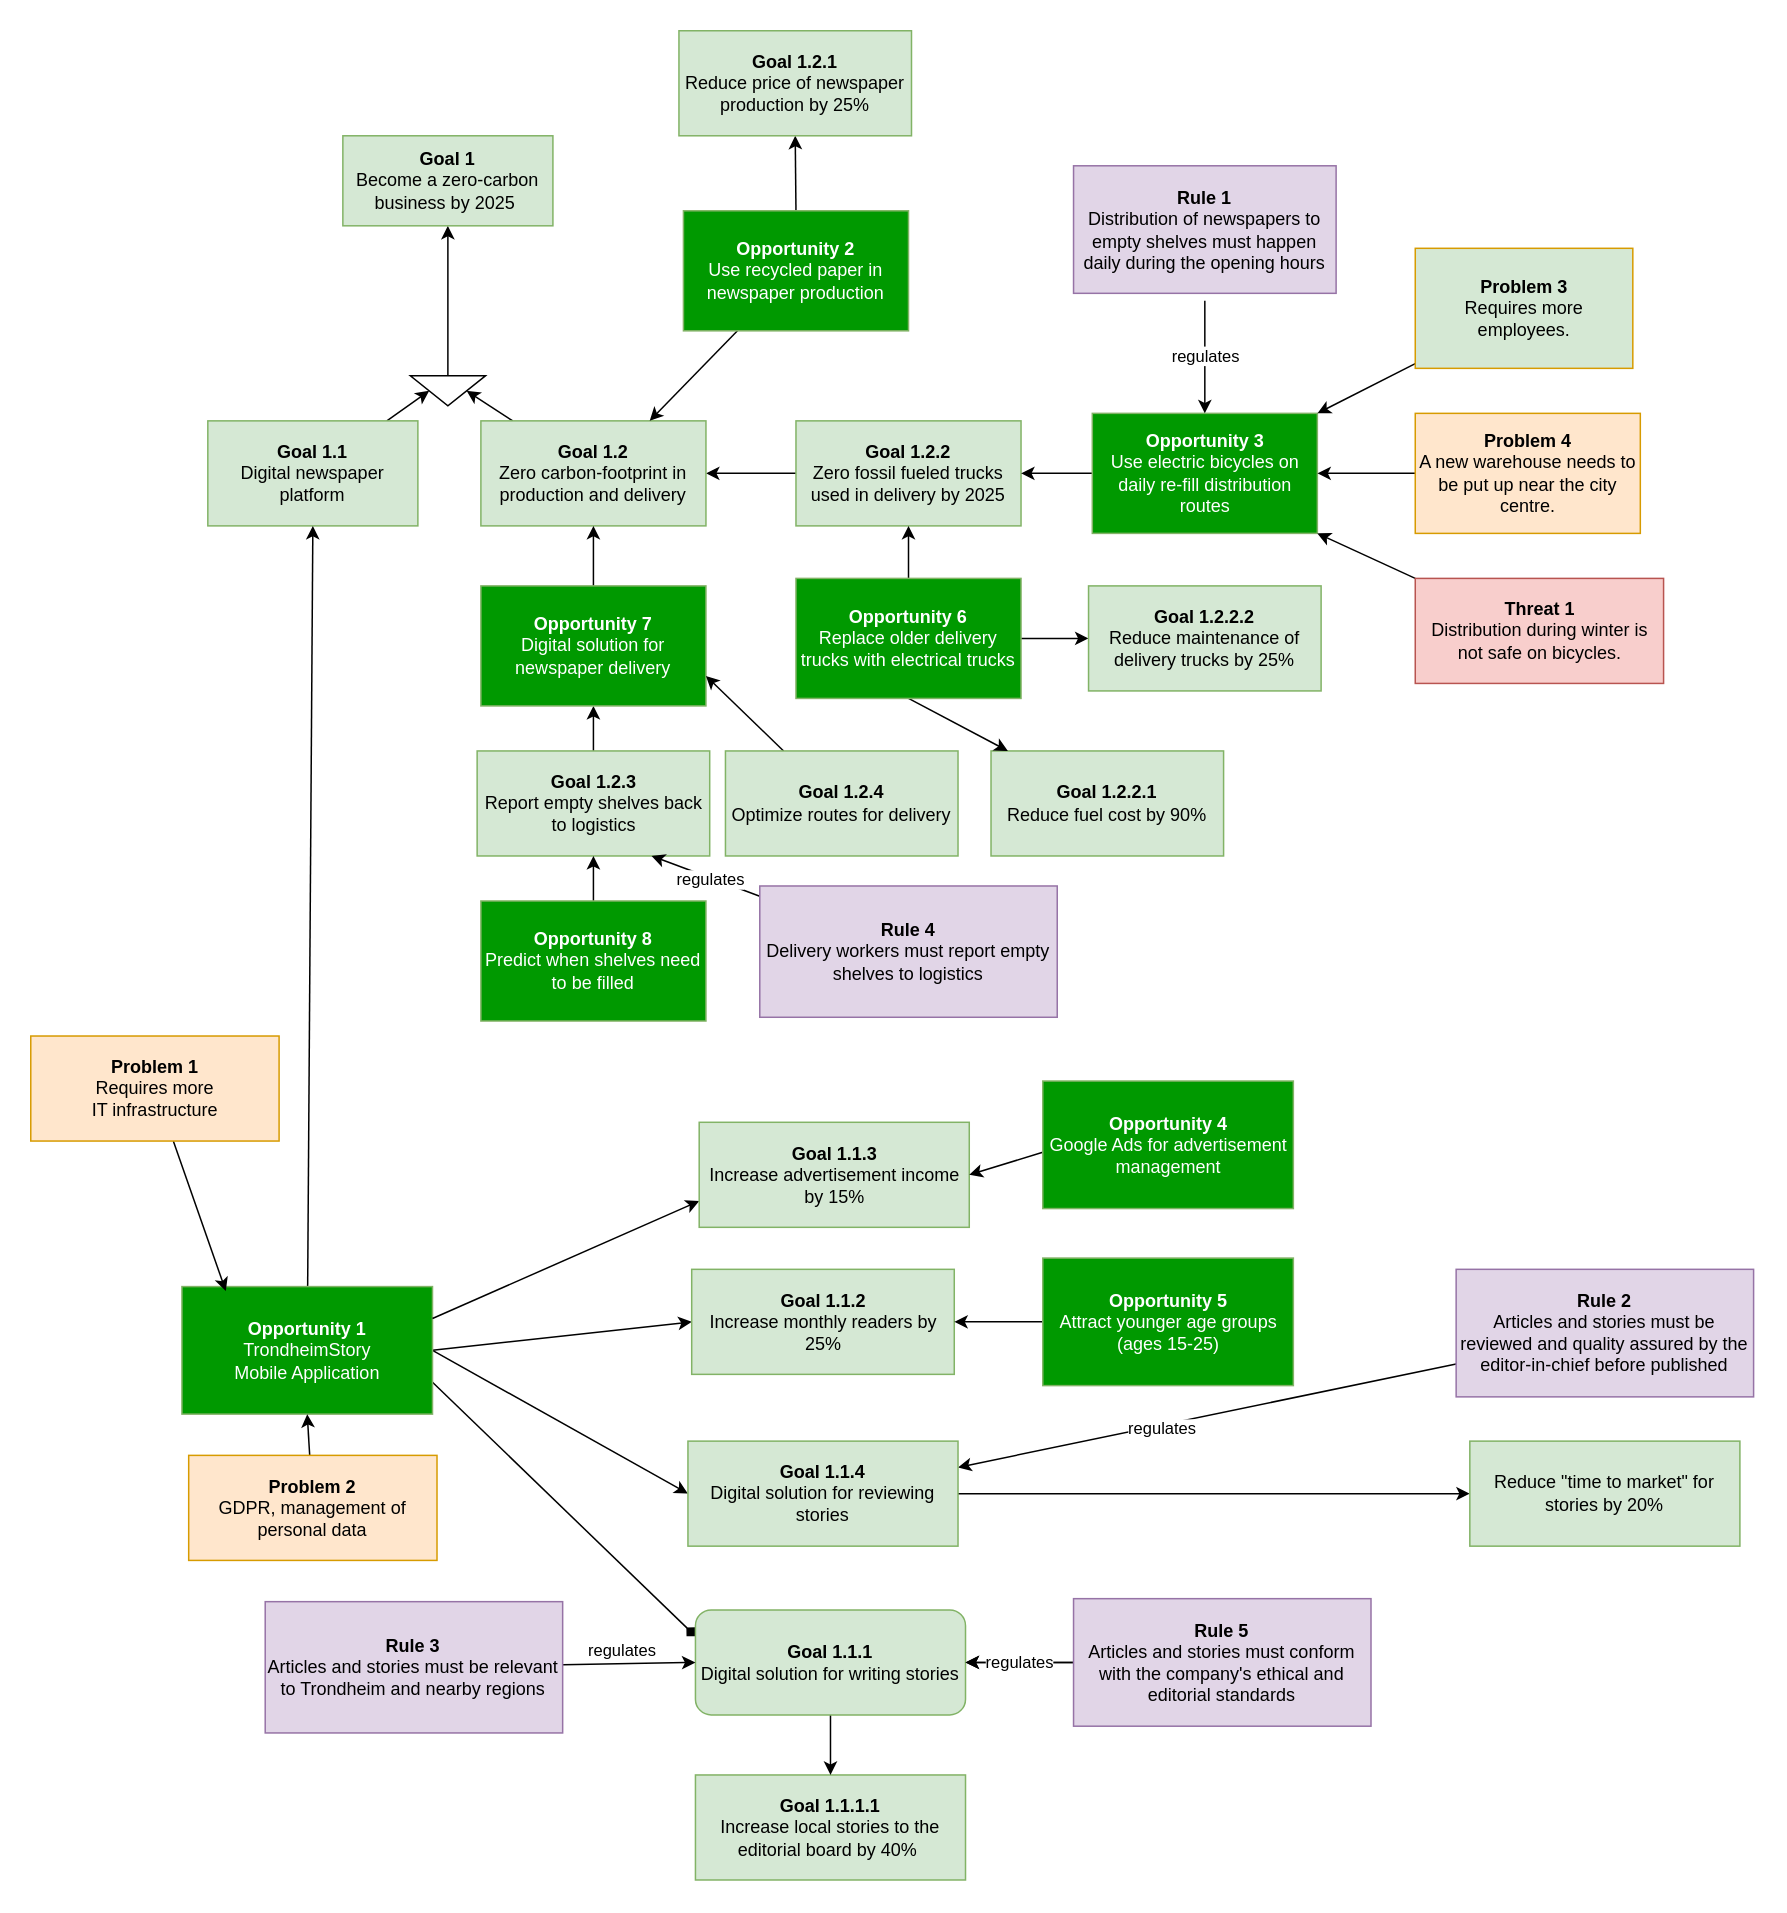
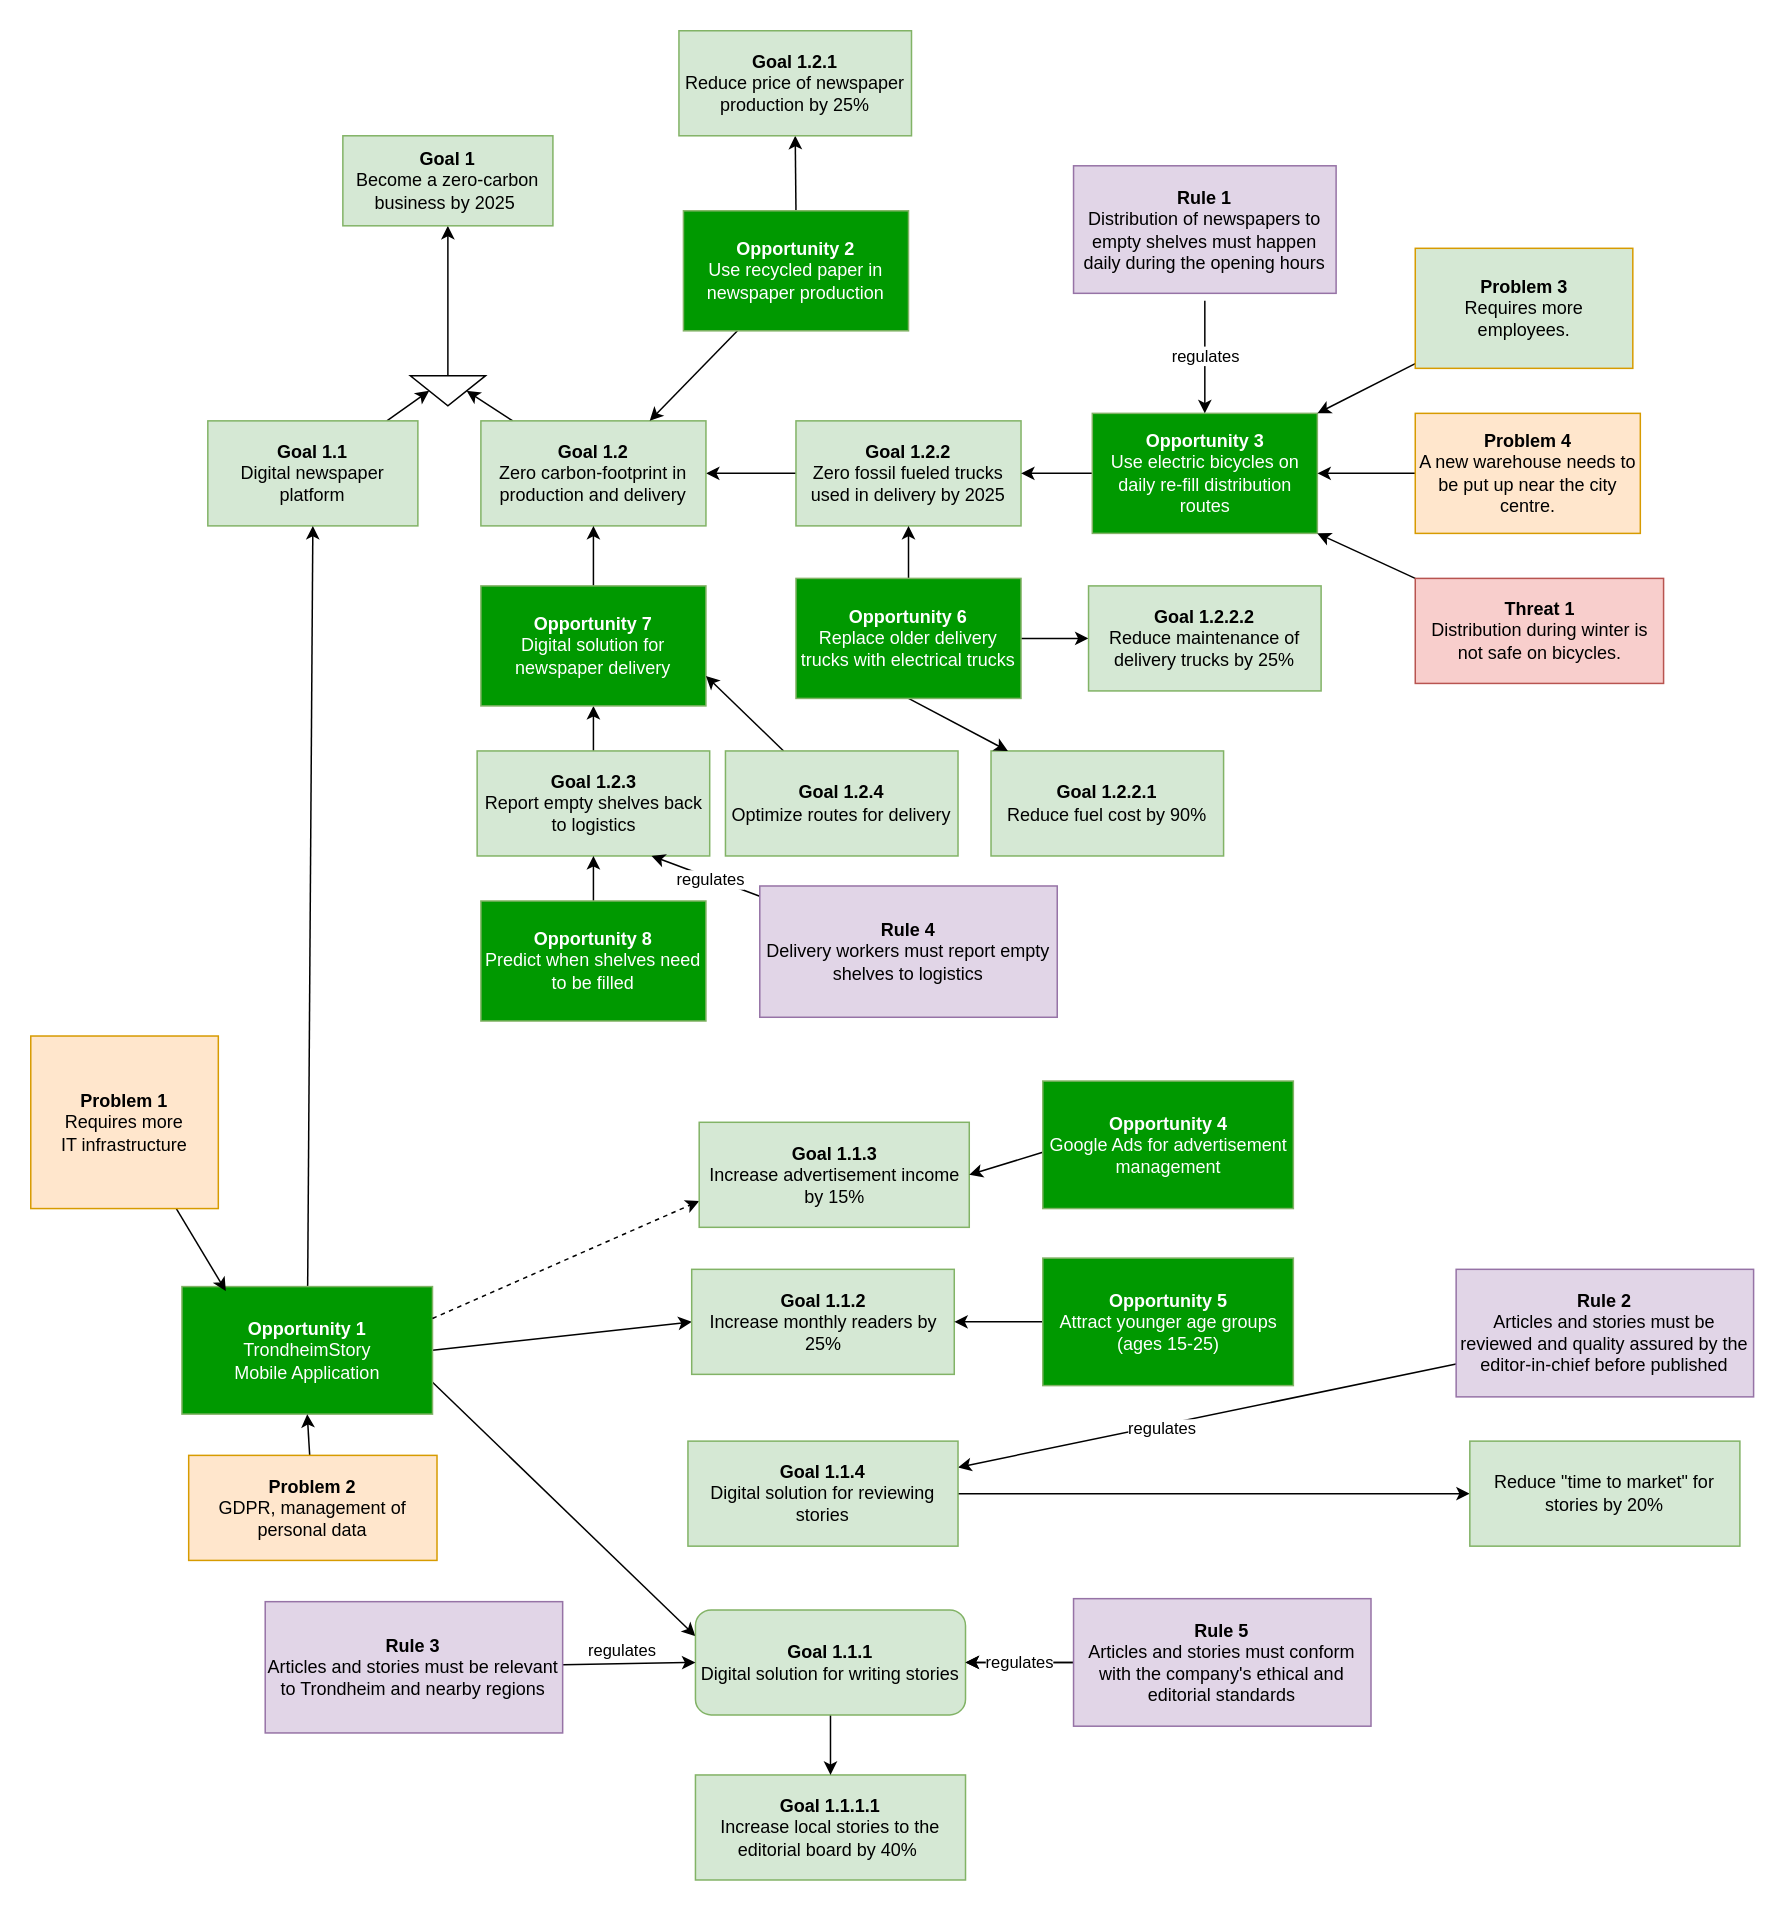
(155, 1088) -> (125, 1122)
(562, 1261) -> (562, 1261)
(557, 1420) -> none
(687, 1628) -> (687, 1628)
